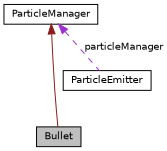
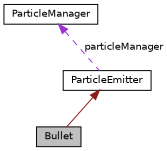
(54, 81) -> (80, 112)
